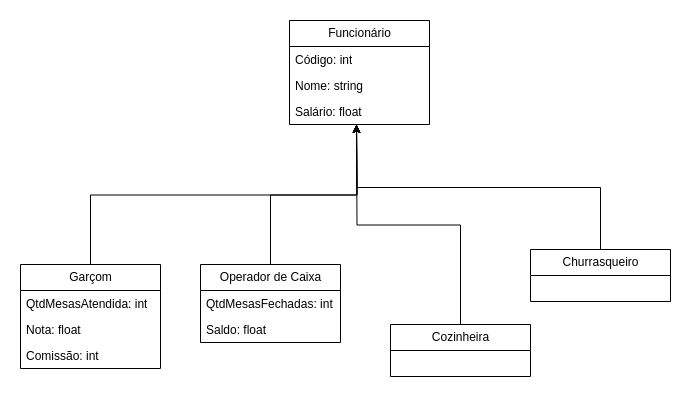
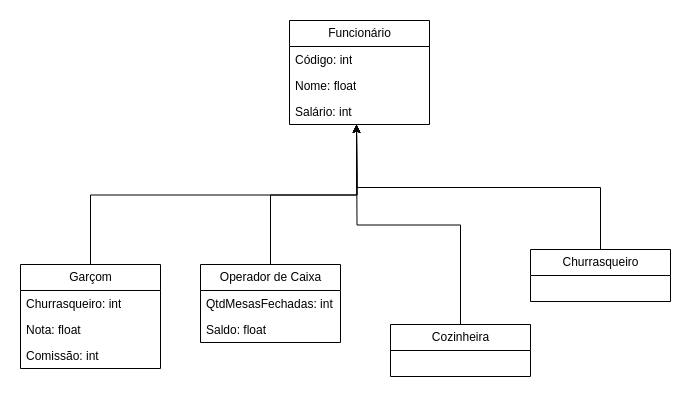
(331, 87) -> (328, 87)
(335, 113) -> (328, 113)
(91, 305) -> (81, 305)
